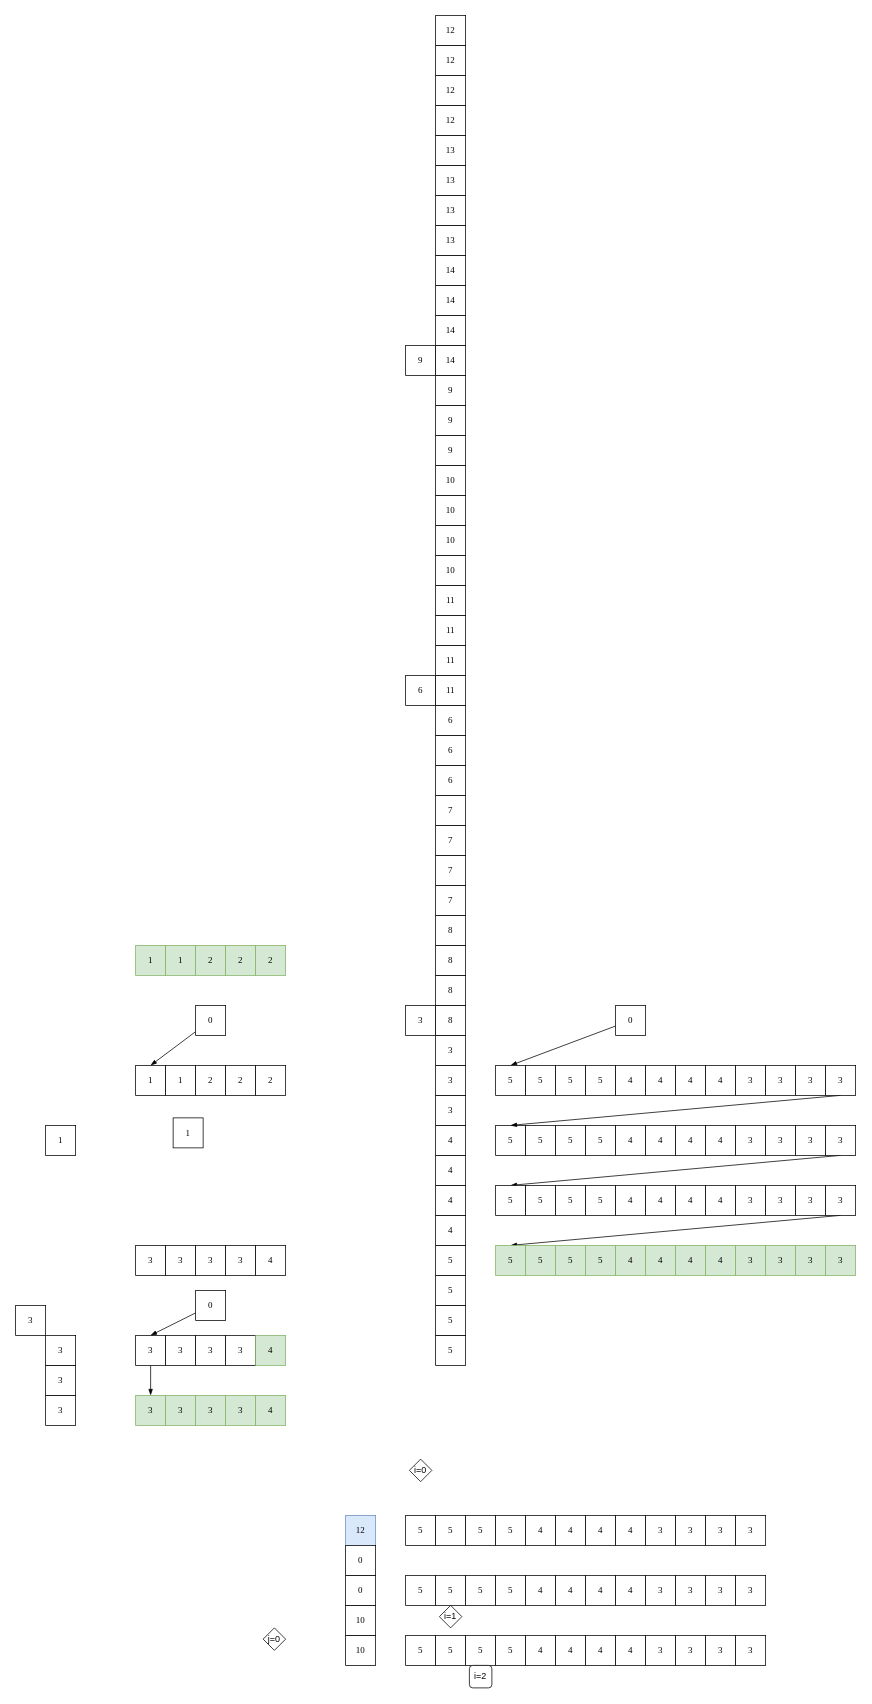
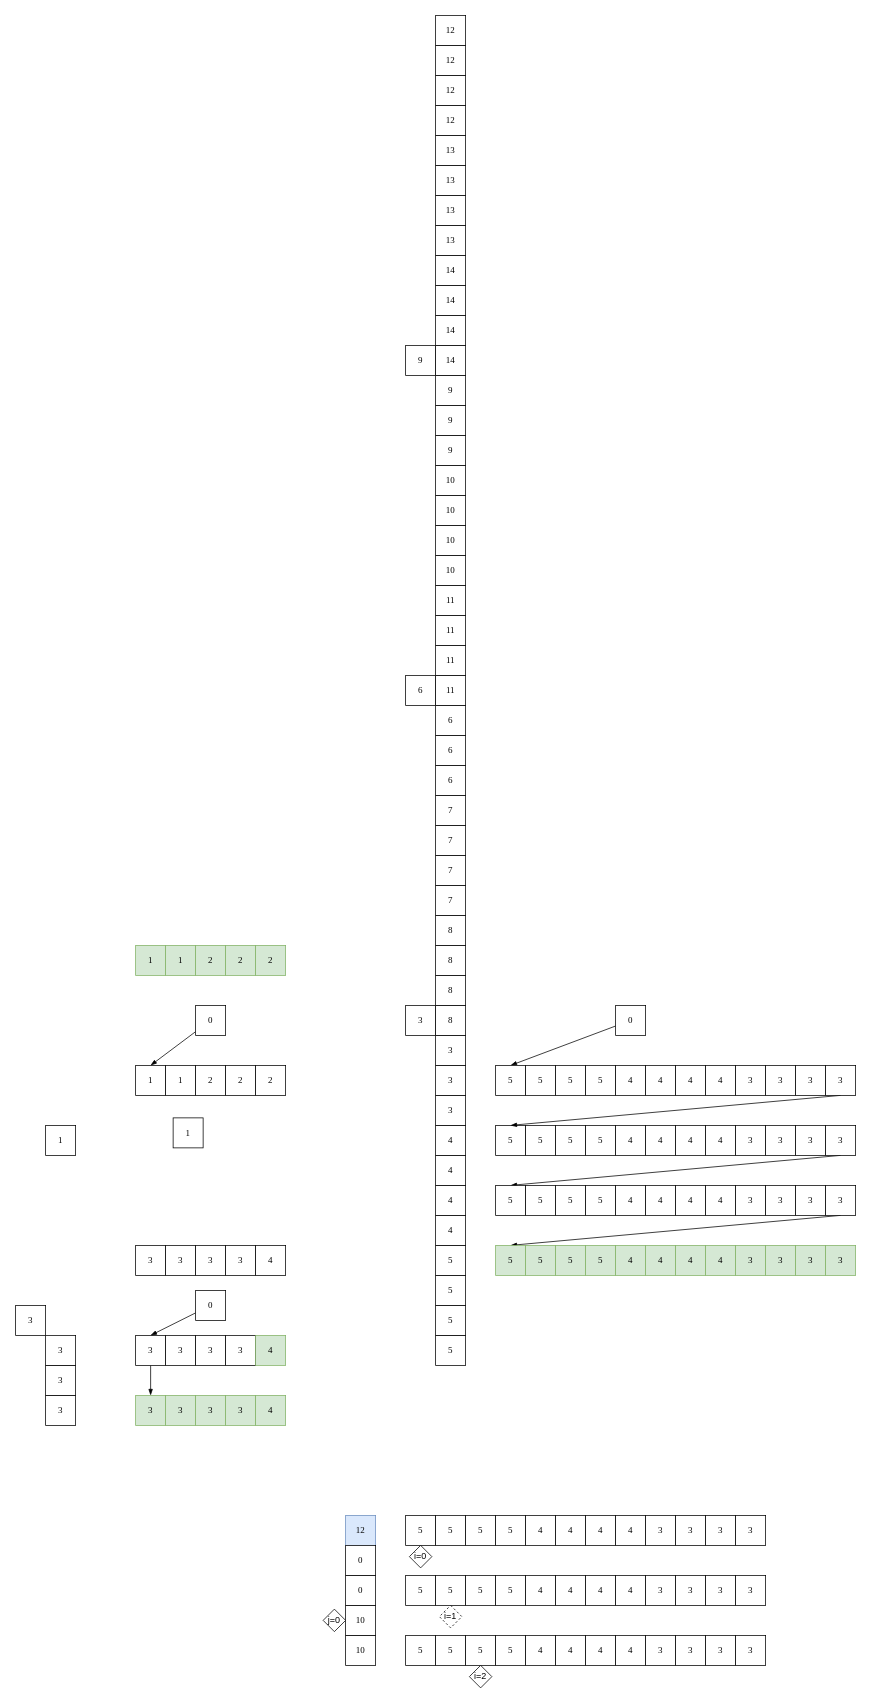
(420, 1470) -> (420, 1557)
(450, 1617) -> (450, 1617)
(274, 1639) -> (334, 1620)
(480, 1677) -> (480, 1677)
